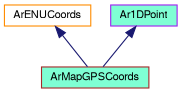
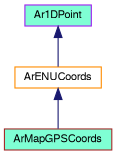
(116, 51) -> (58, 52)
